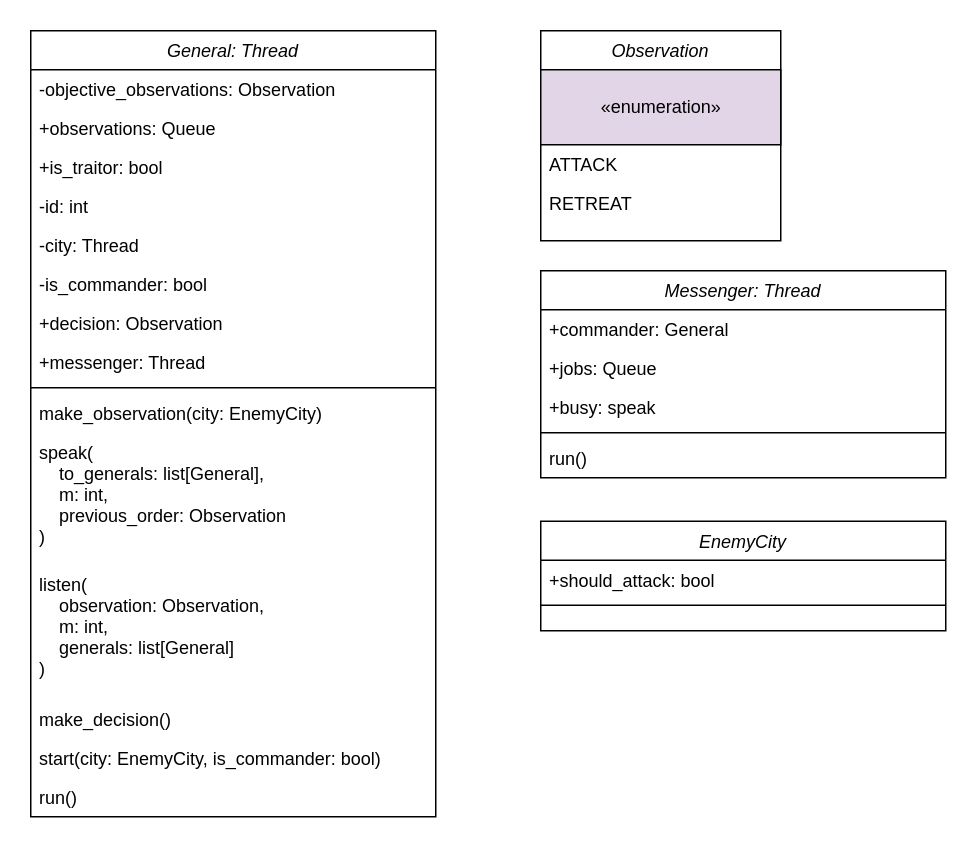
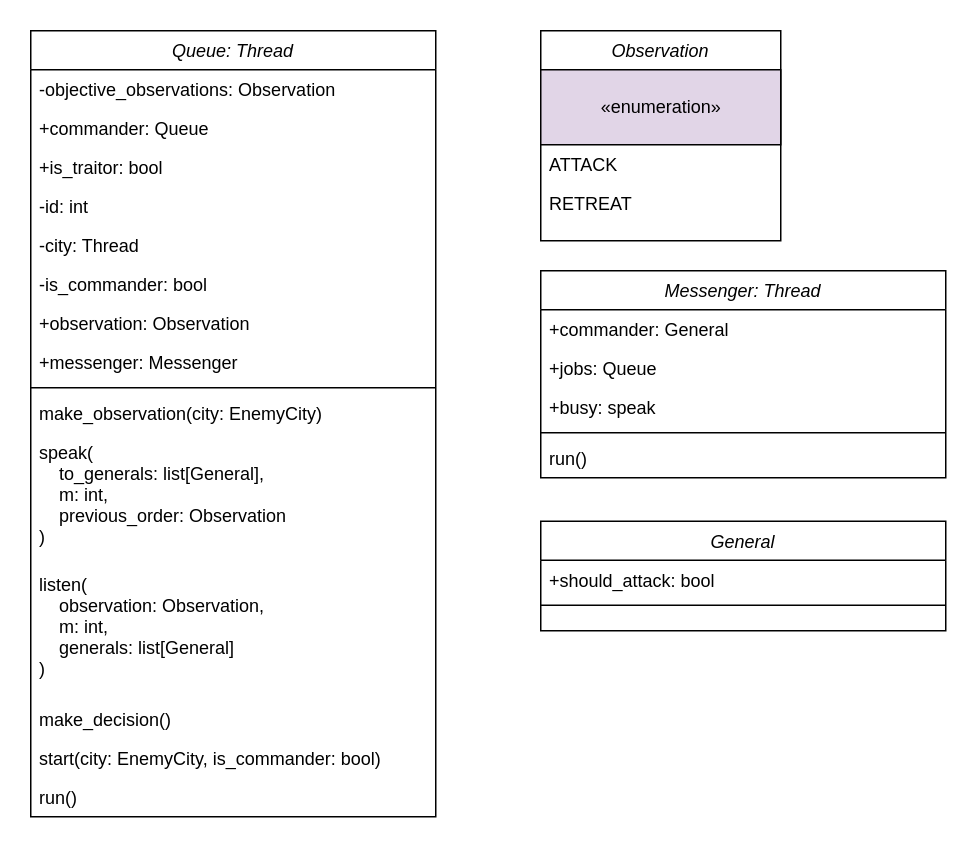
(233, 51) -> (233, 51)
(133, 129) -> (120, 129)
(138, 324) -> (156, 324)
(125, 363) -> (140, 363)
(743, 542) -> (743, 542)
